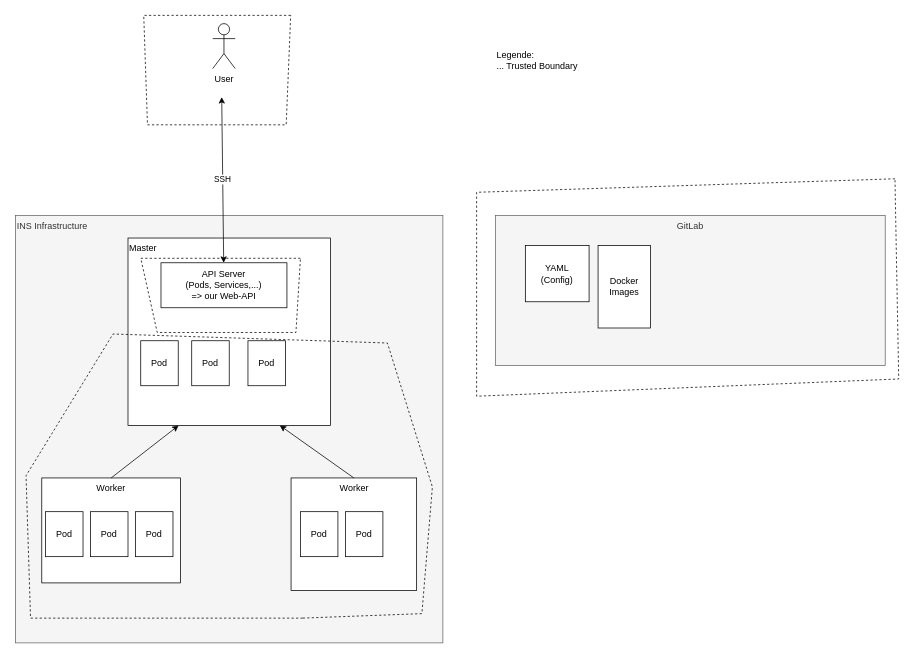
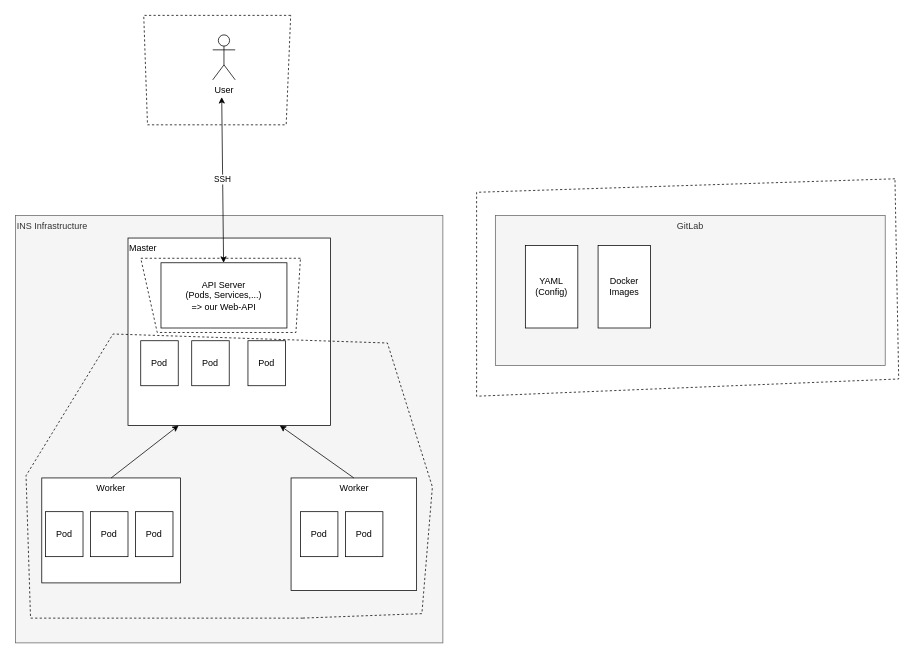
(224, 46) -> (224, 57)
(596, 60) -> none
(557, 274) -> (552, 287)
(224, 285) -> (224, 296)
